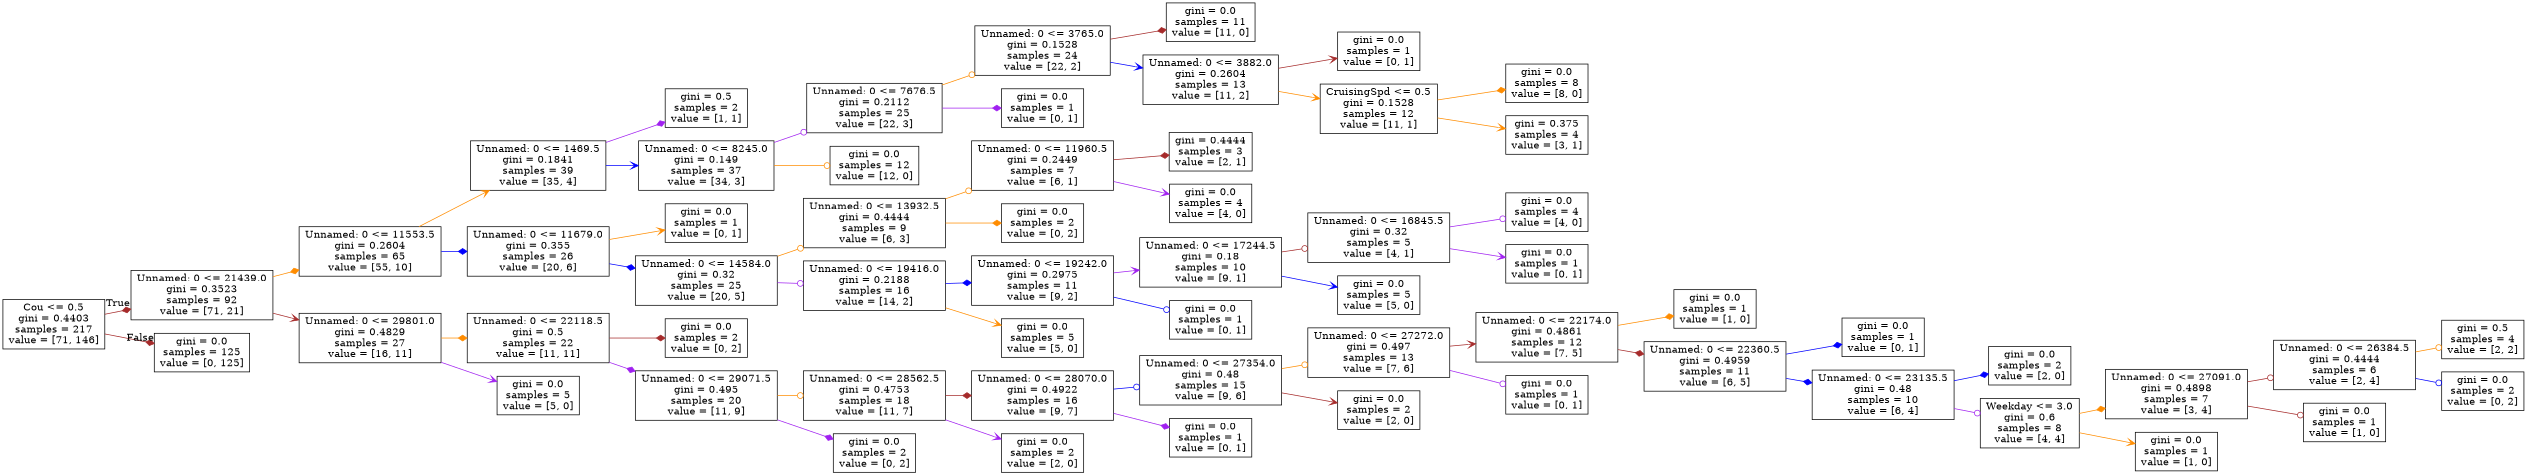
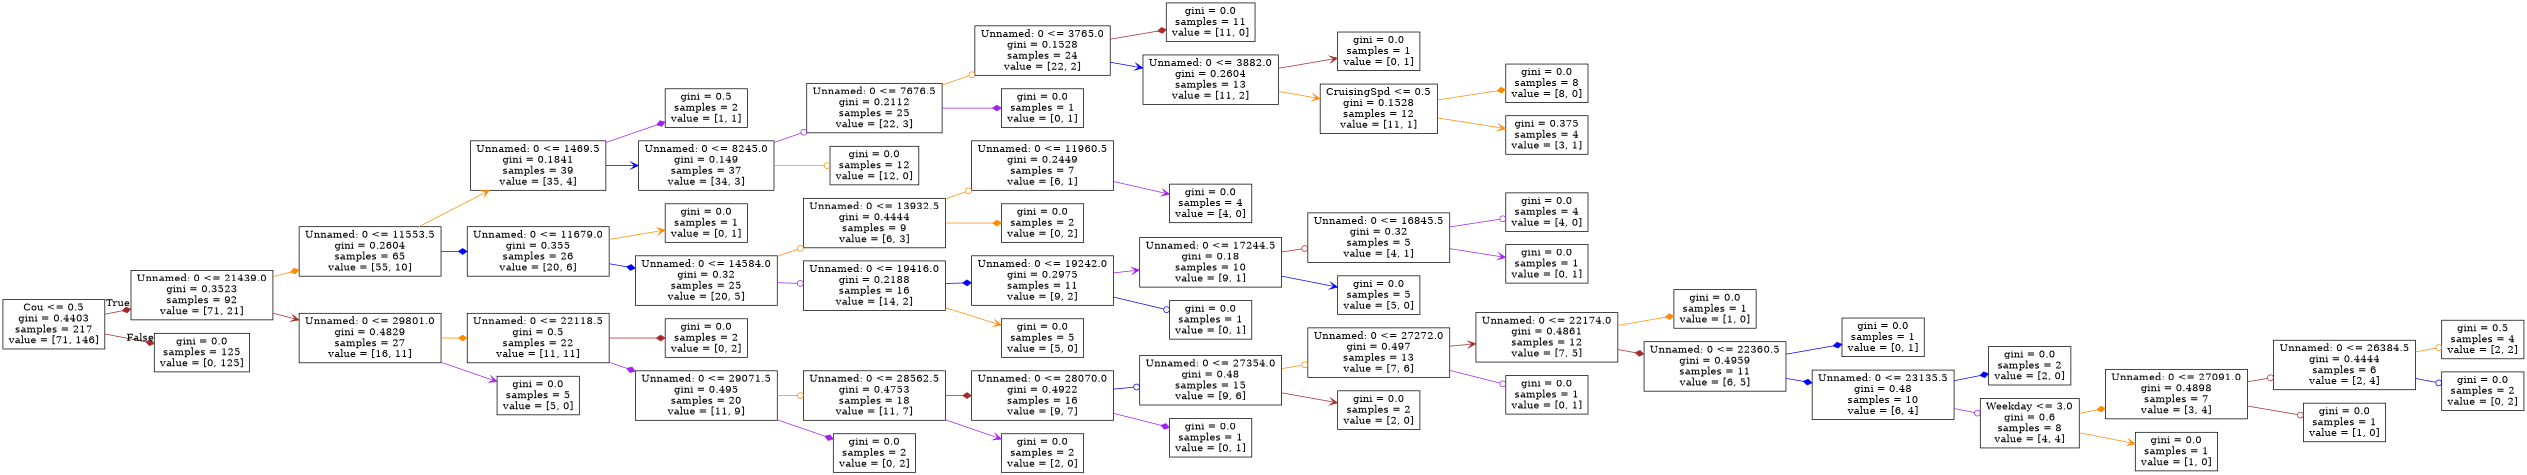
(1211, 152) -> none
